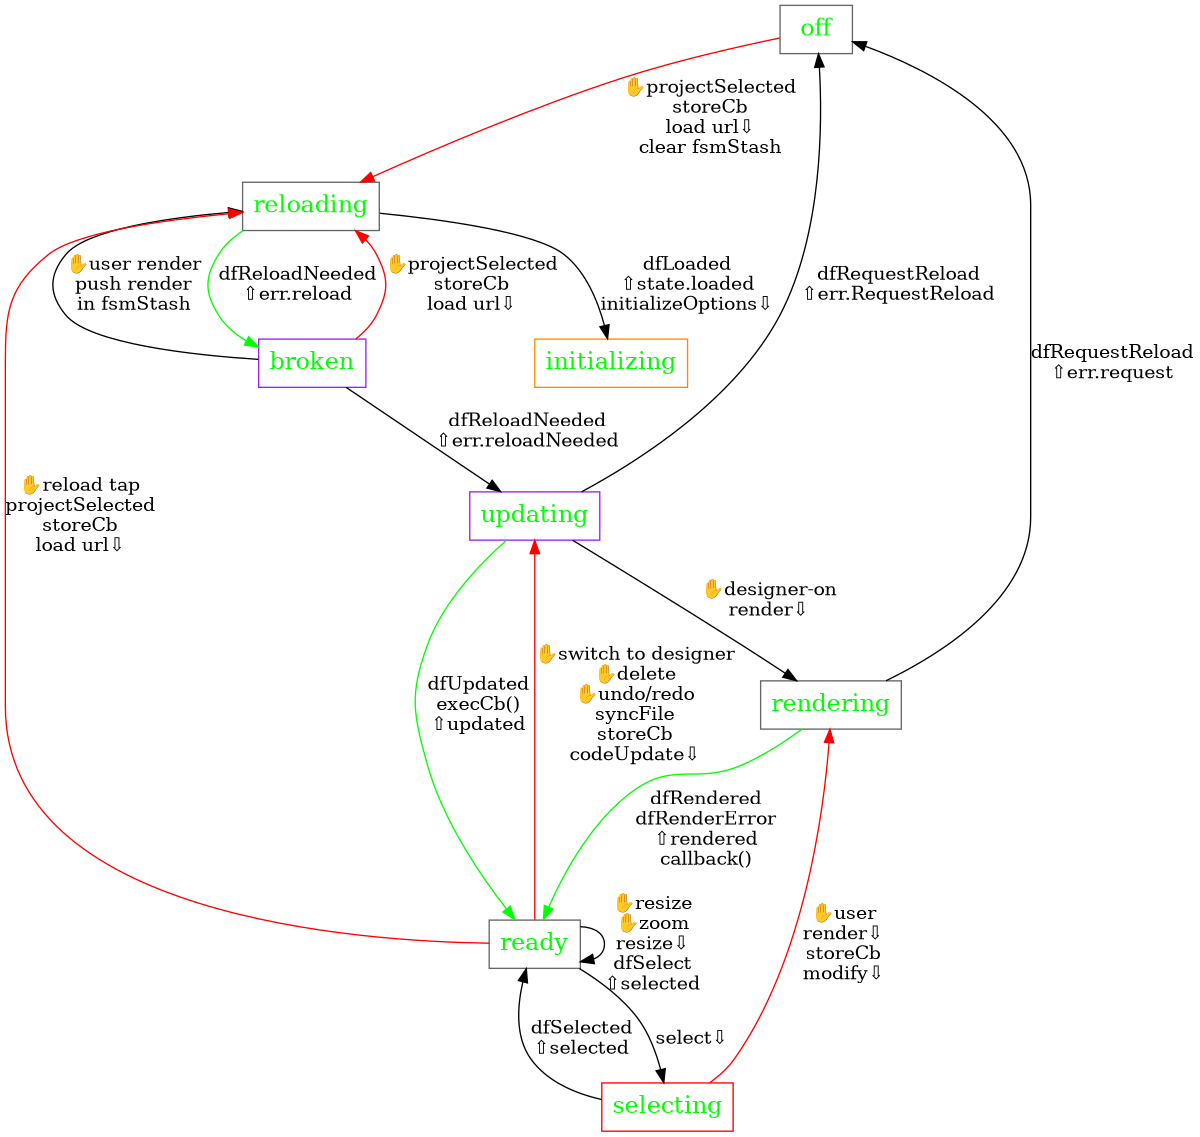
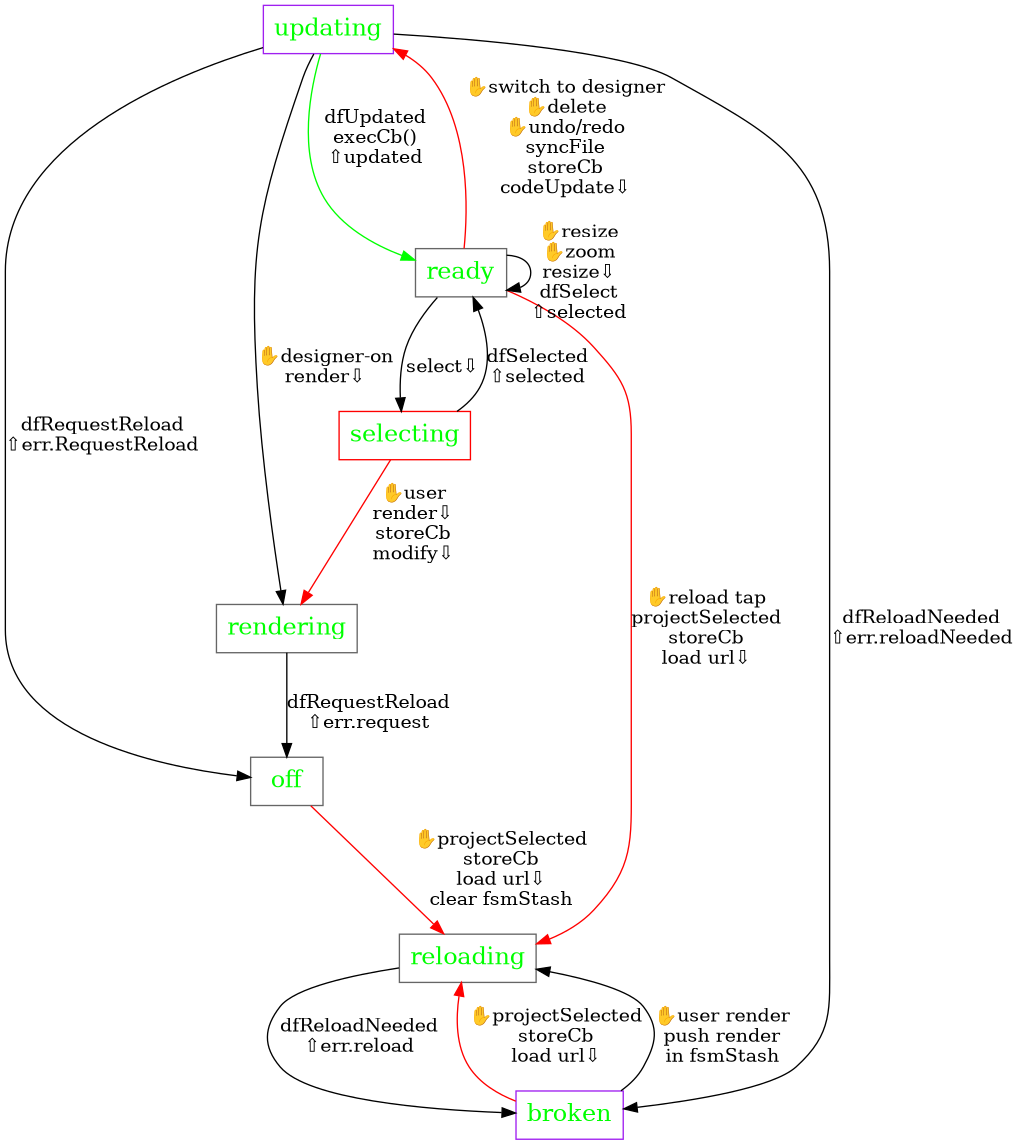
(208, 287) -> (294, 1078)
(611, 363) -> none
(418, 436) -> (830, 482)
(650, 781) -> none
